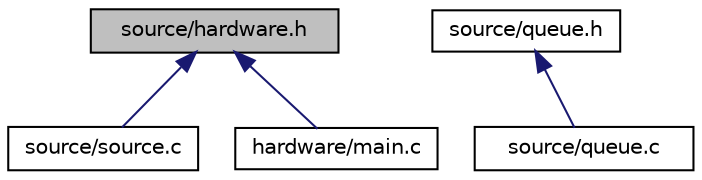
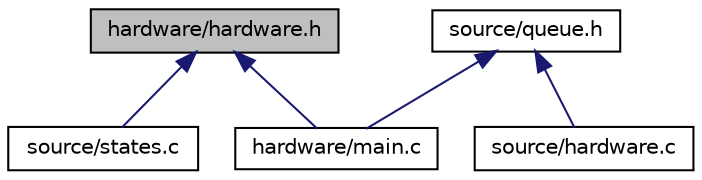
(215, 31) -> (215, 31)
none -> (422, 95)
(103, 149) -> (103, 149)
(584, 149) -> (584, 149)
